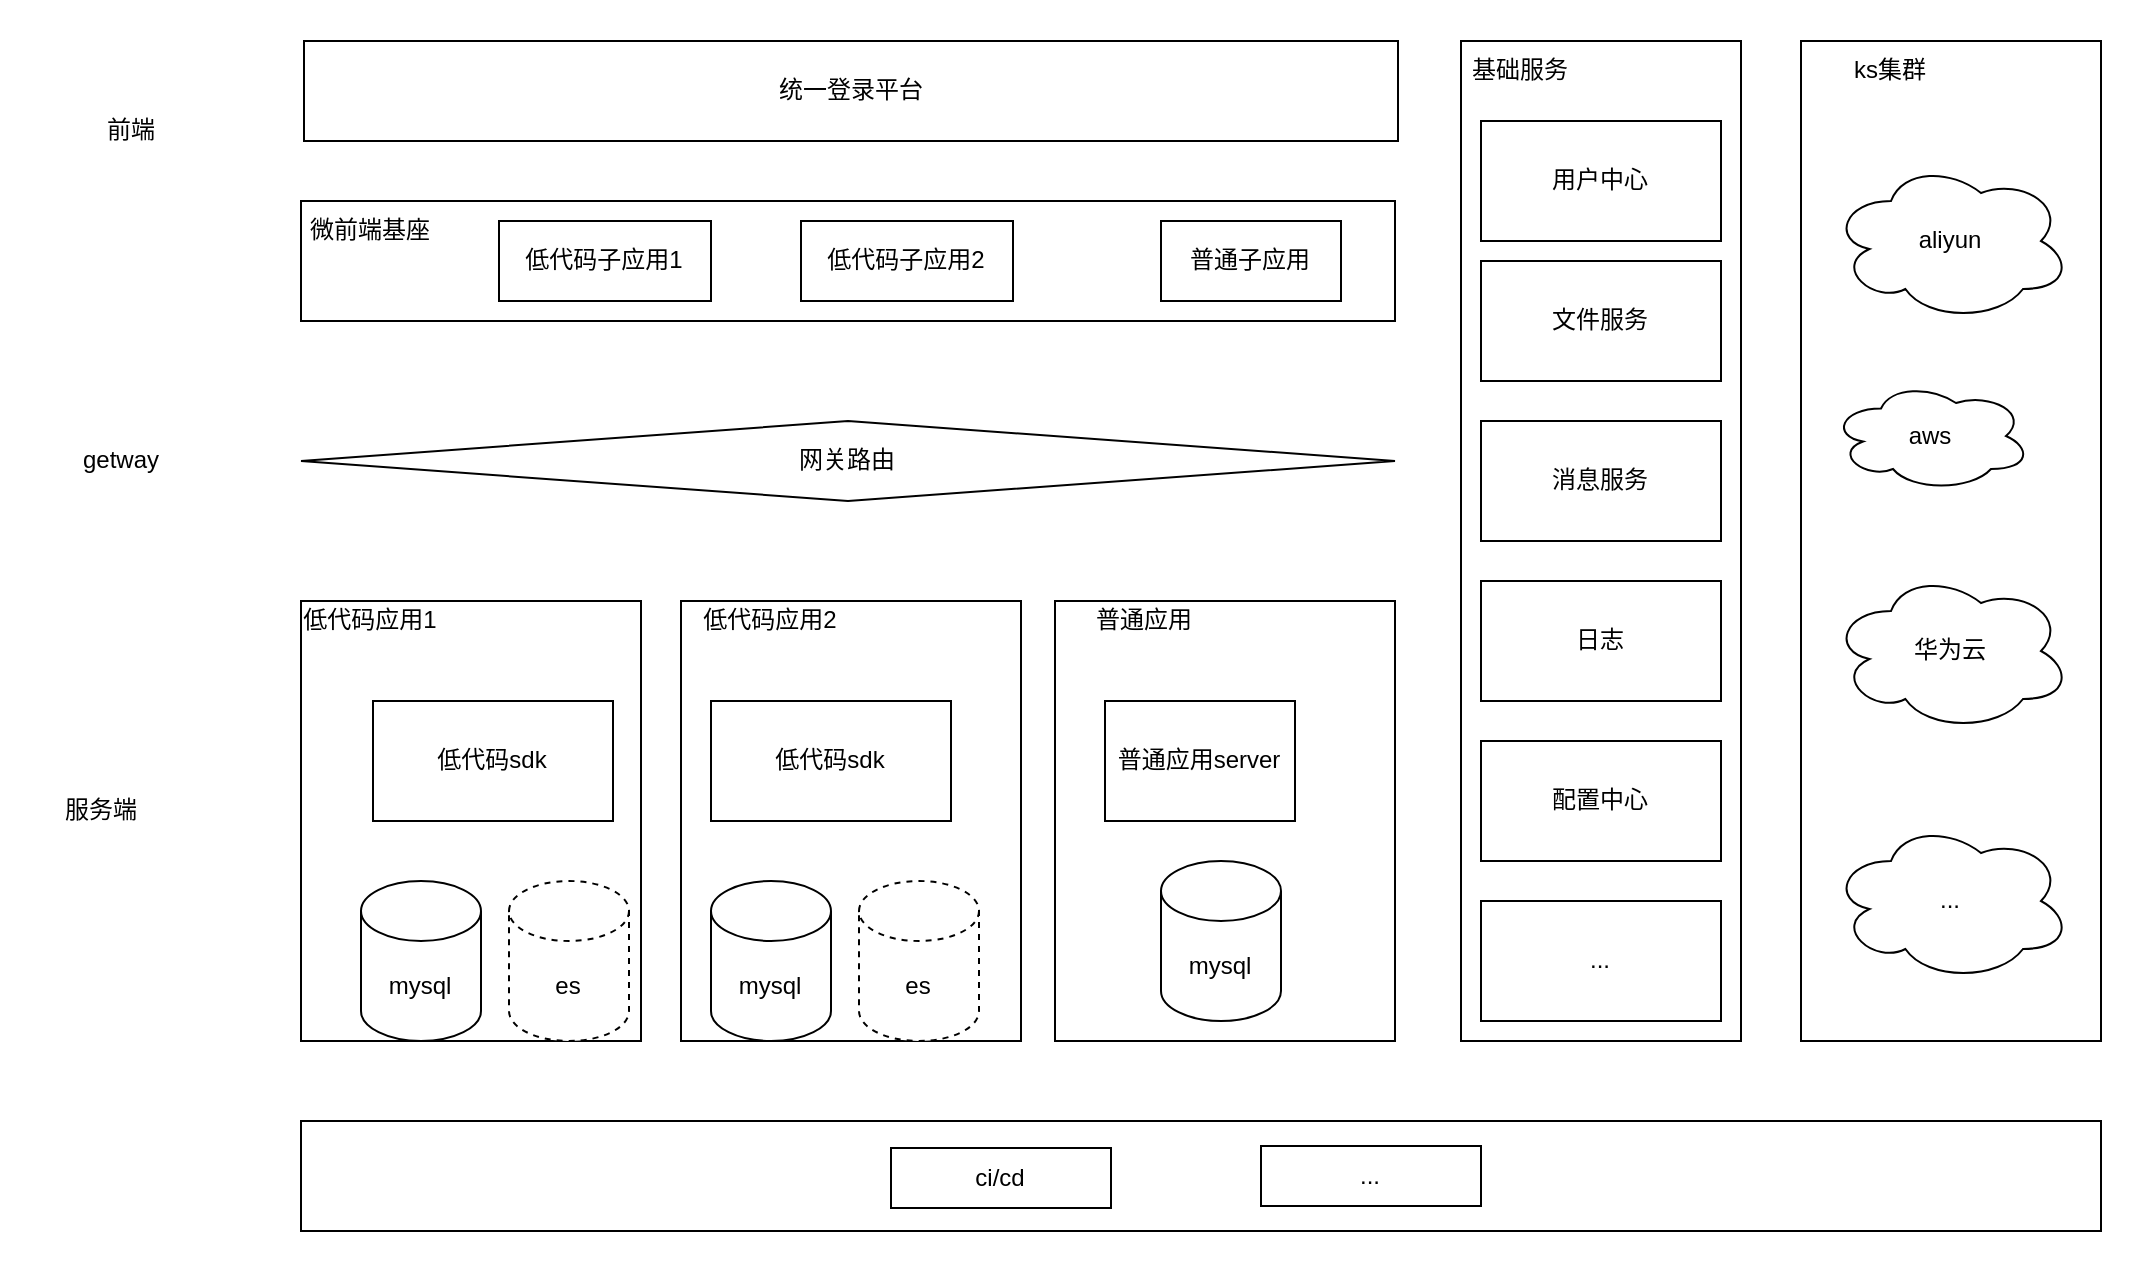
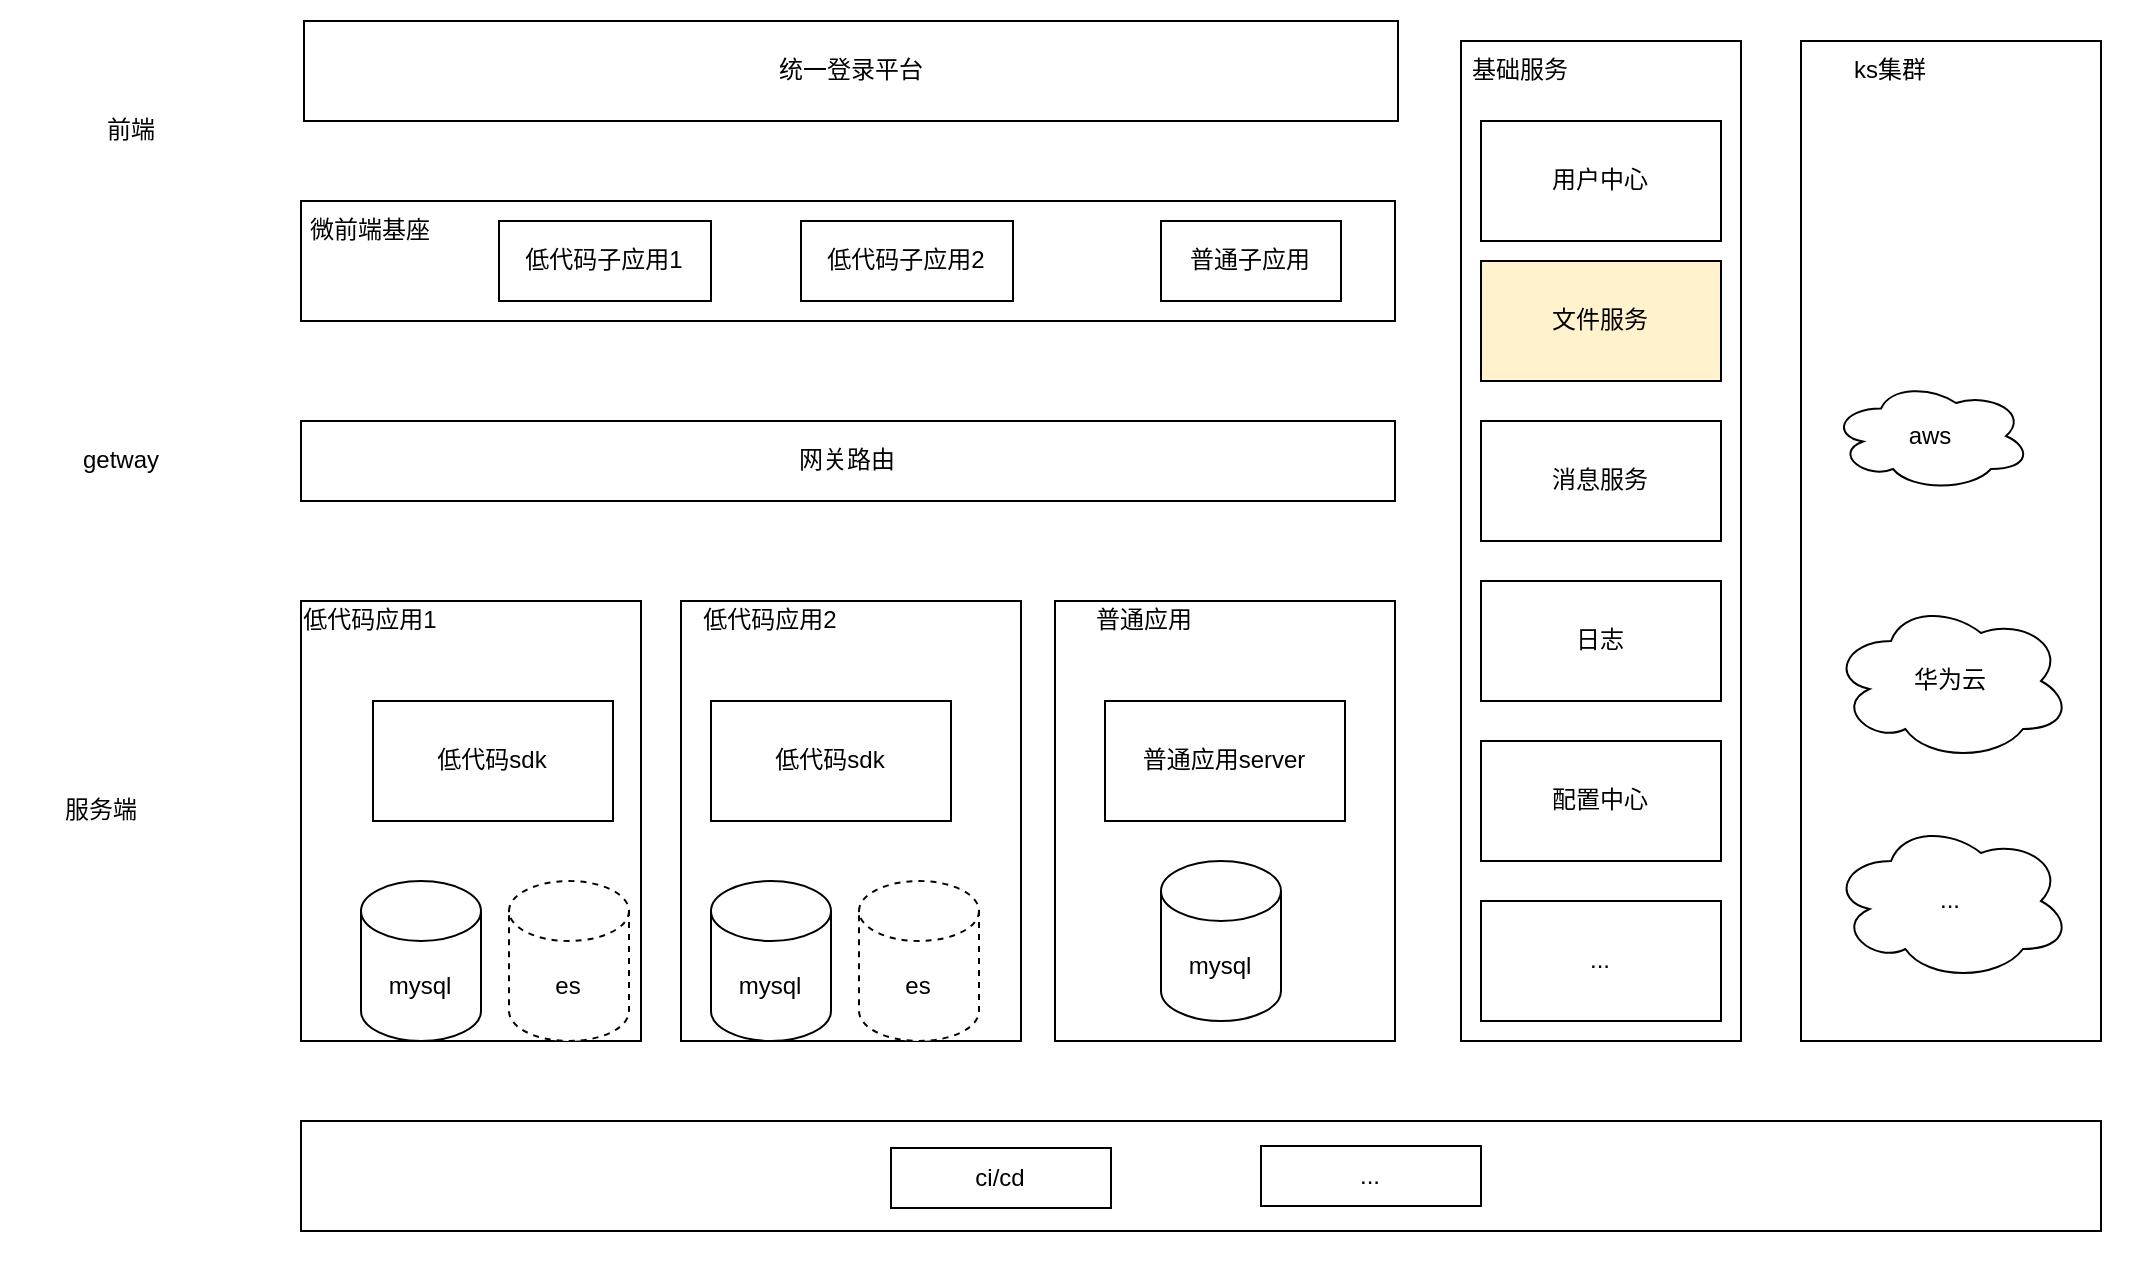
(851, 91) -> (851, 71)
(1951, 241) -> none
(1601, 321) -> (1601, 321)
(848, 461) -> (848, 461)
(1951, 651) -> (1951, 681)
(1200, 761) -> (1225, 761)
